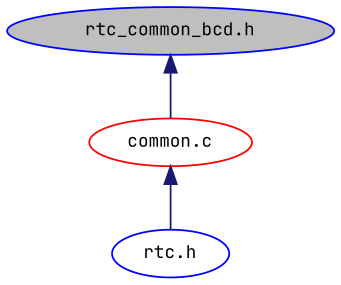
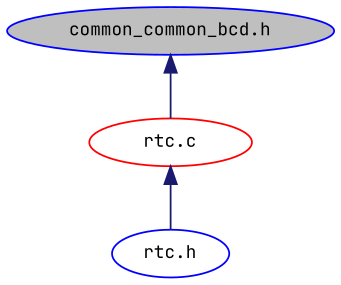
(171, 31) -> (171, 31)
(171, 142) -> (171, 142)
